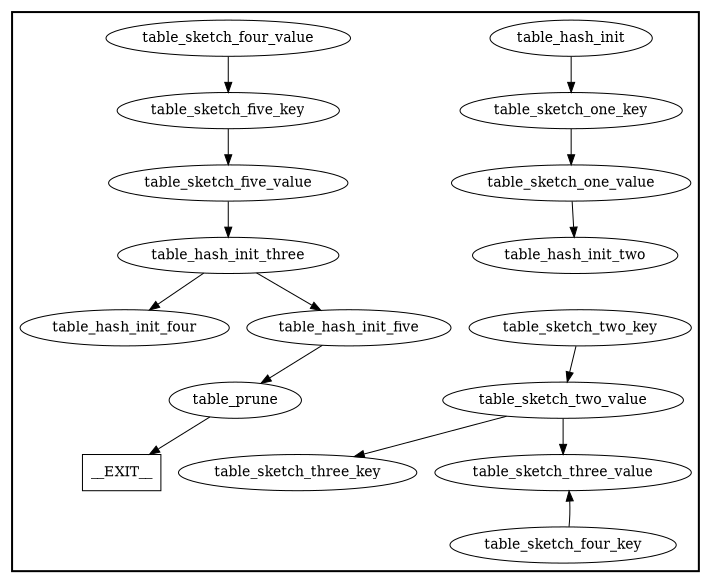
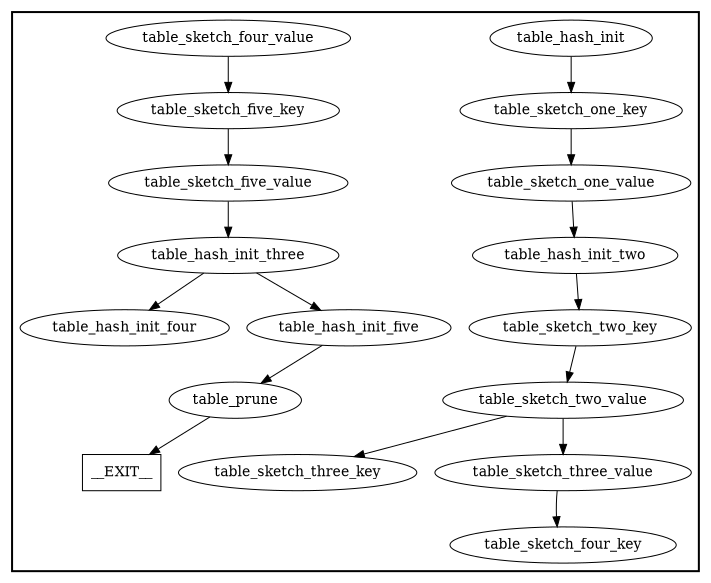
none -> (577, 287)
(570, 514) -> (556, 504)
